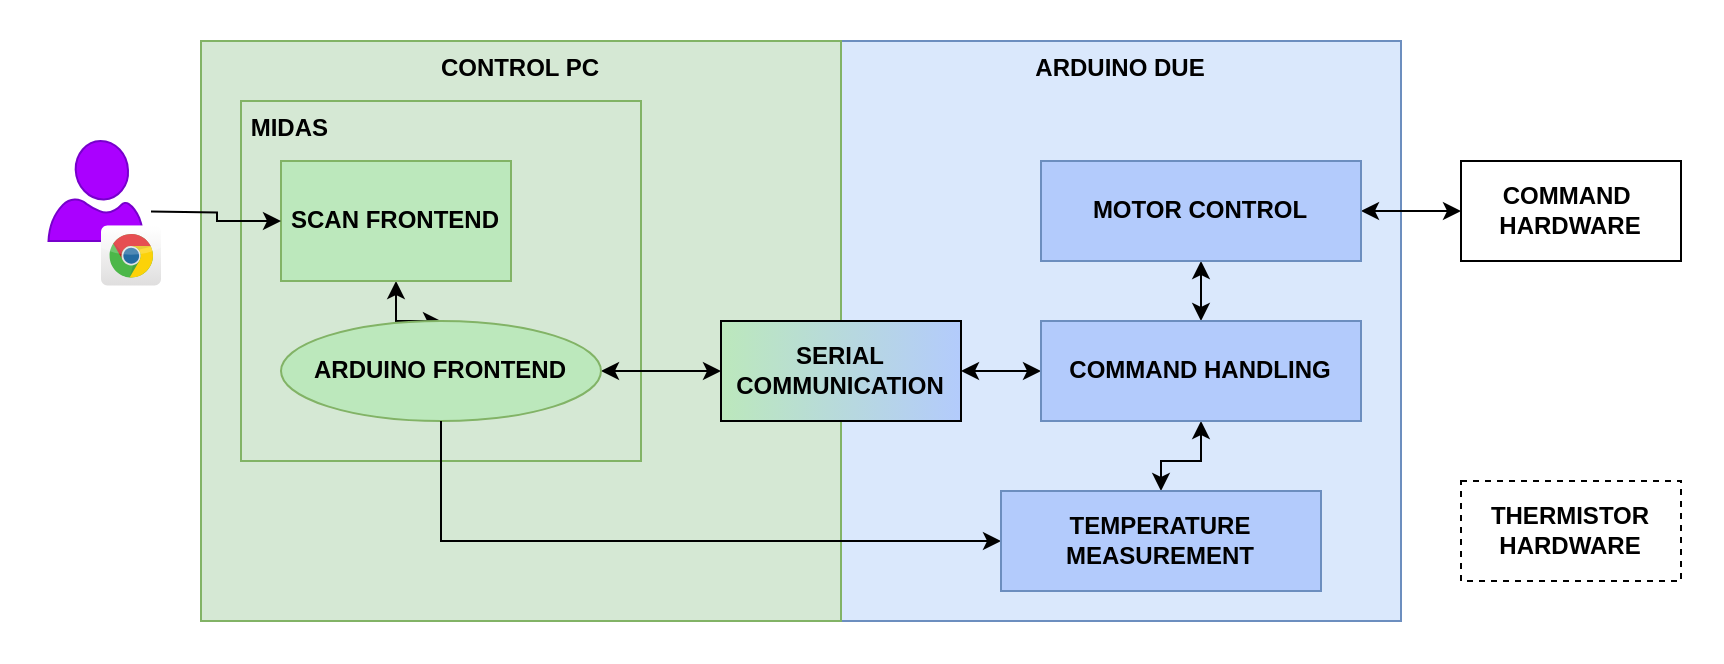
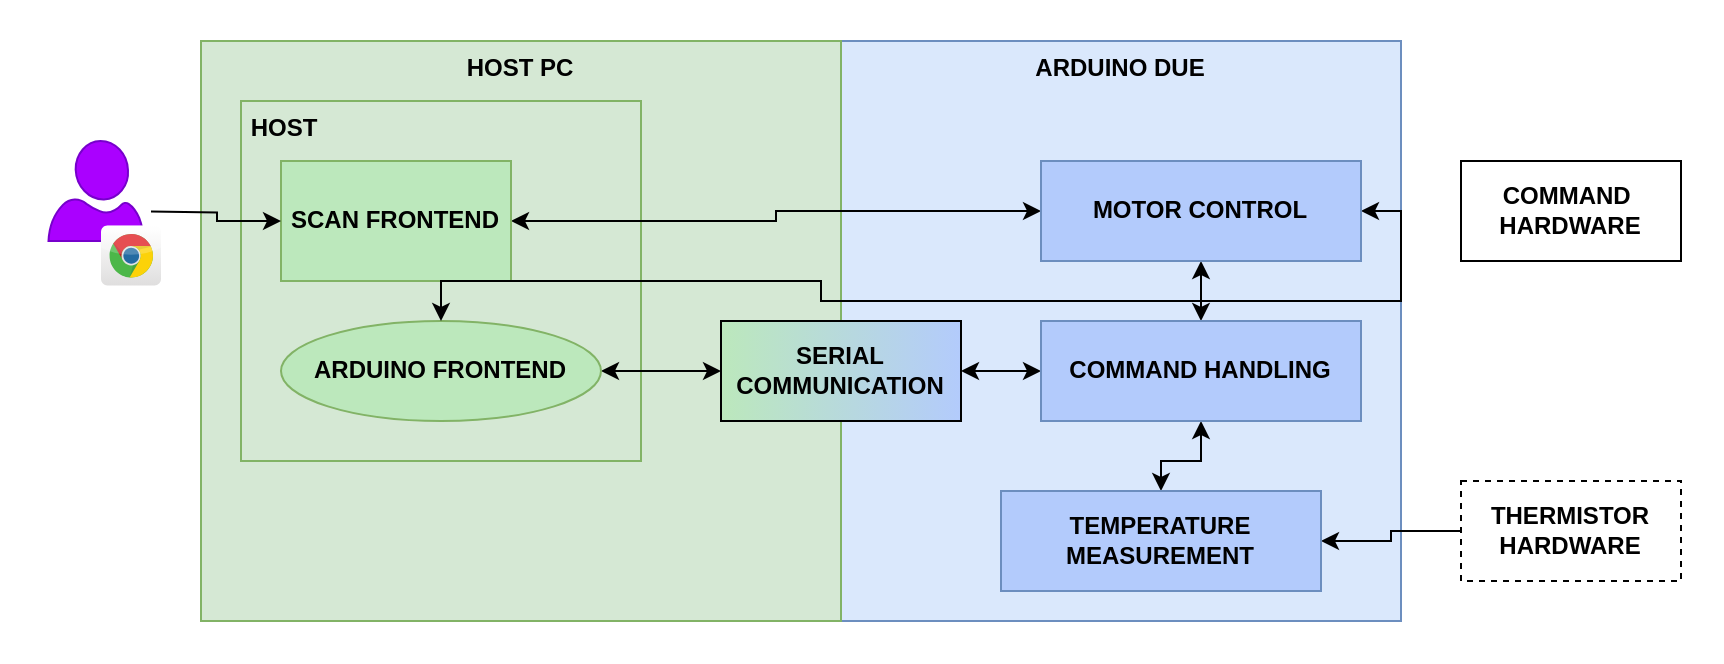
(521, 69) -> (521, 69)
(279, 129) -> (272, 129)
(1423, 211) -> (816, 281)
(398, 321) -> (776, 216)
(655, 541) -> (1392, 531)
